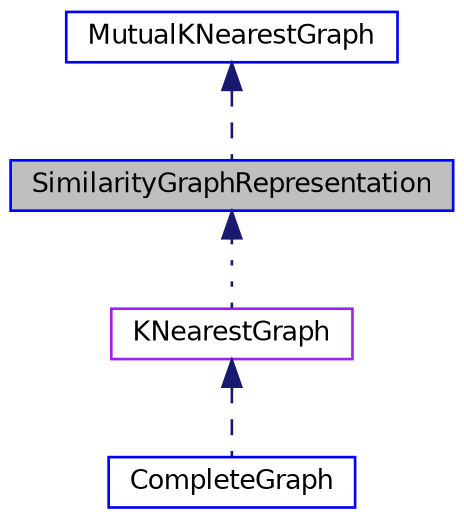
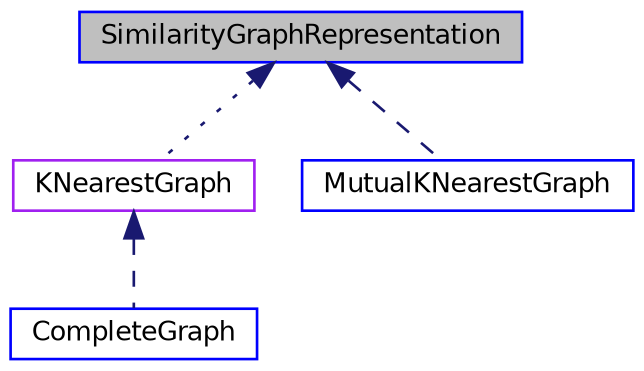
(232, 125) -> (394, 120)
